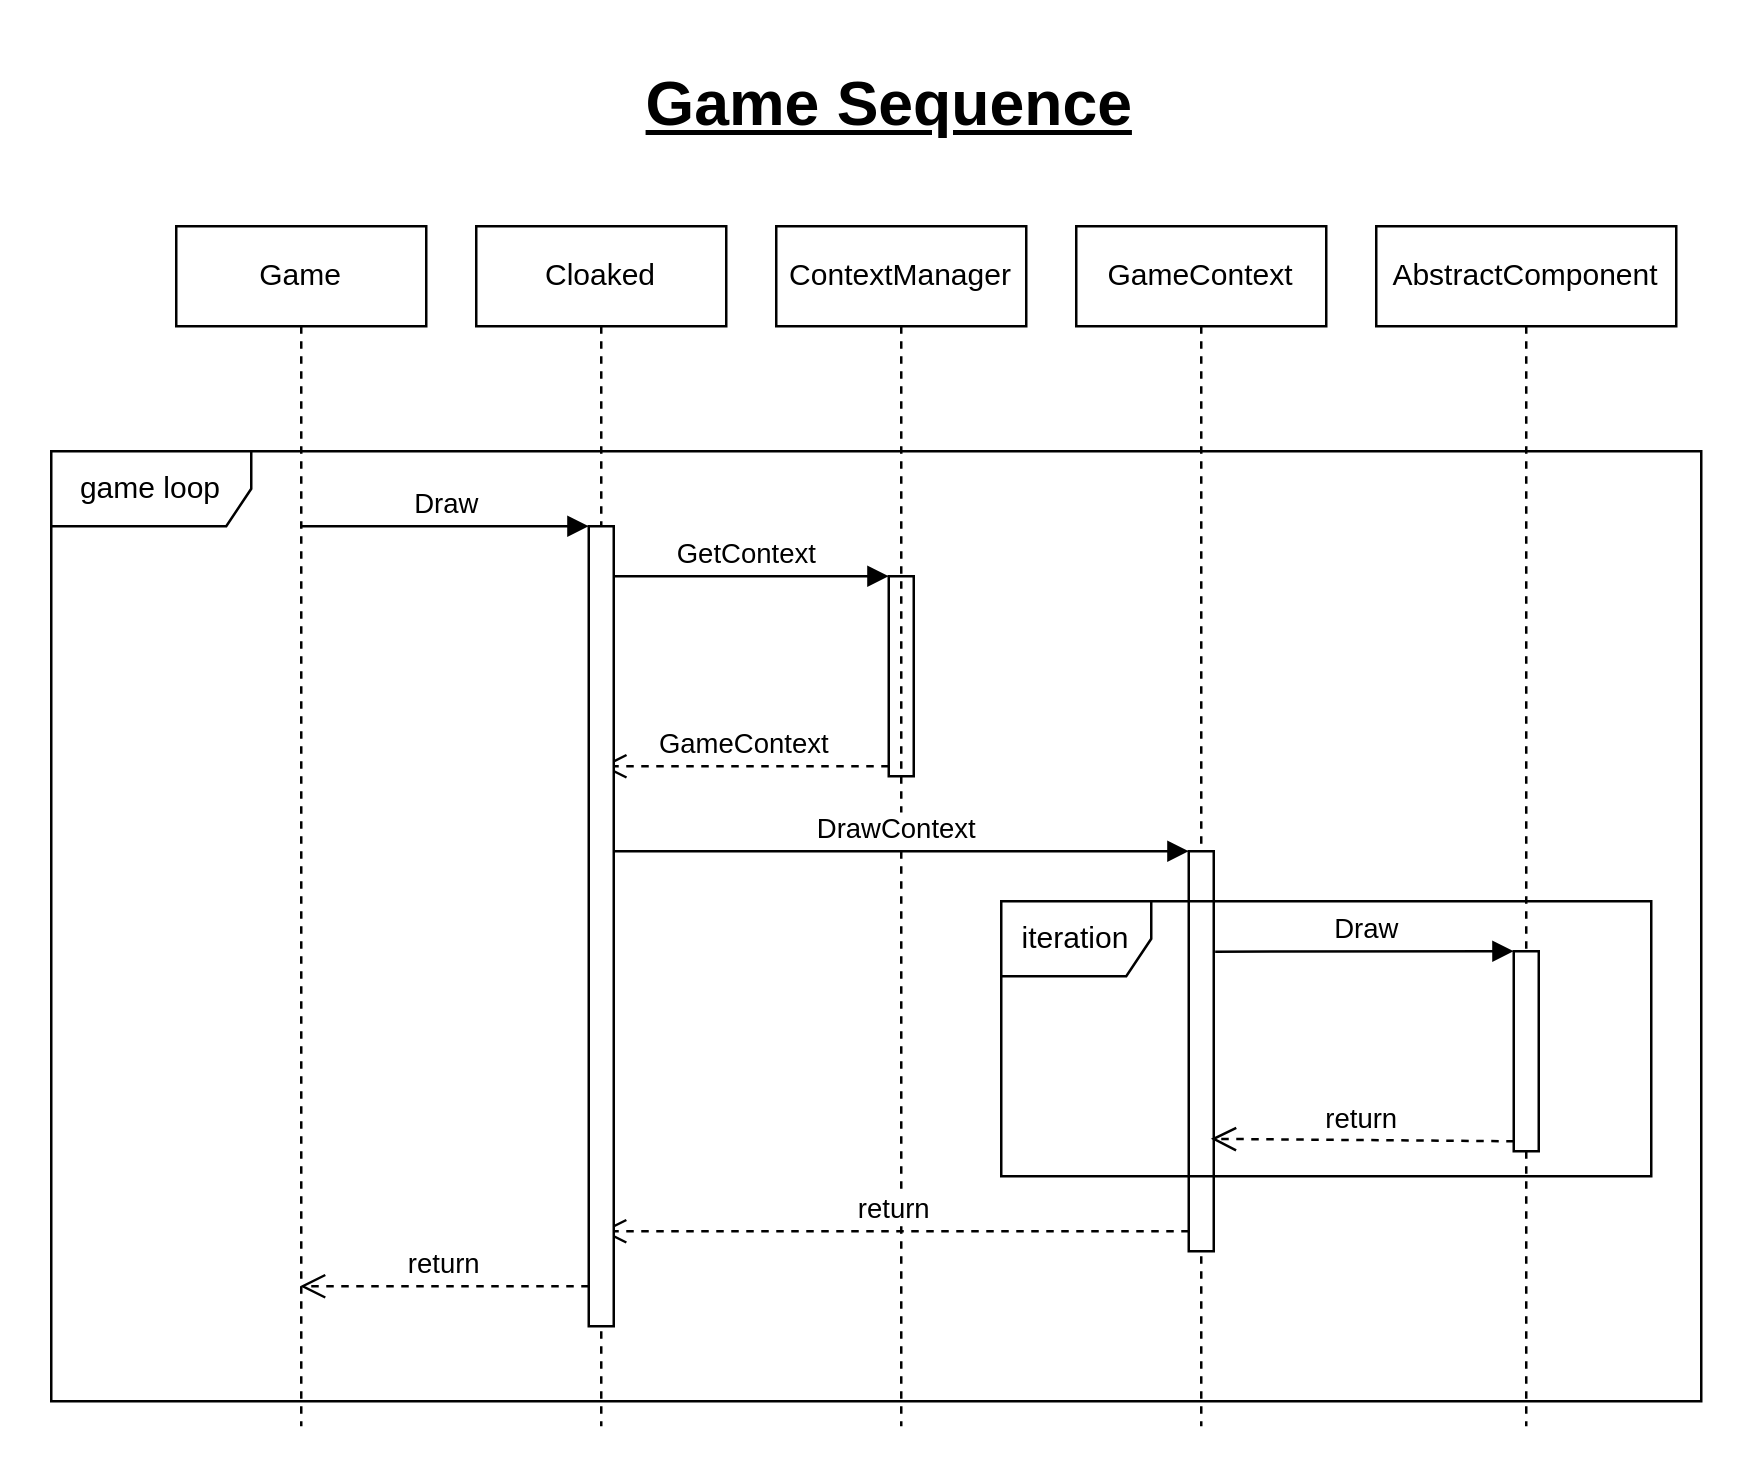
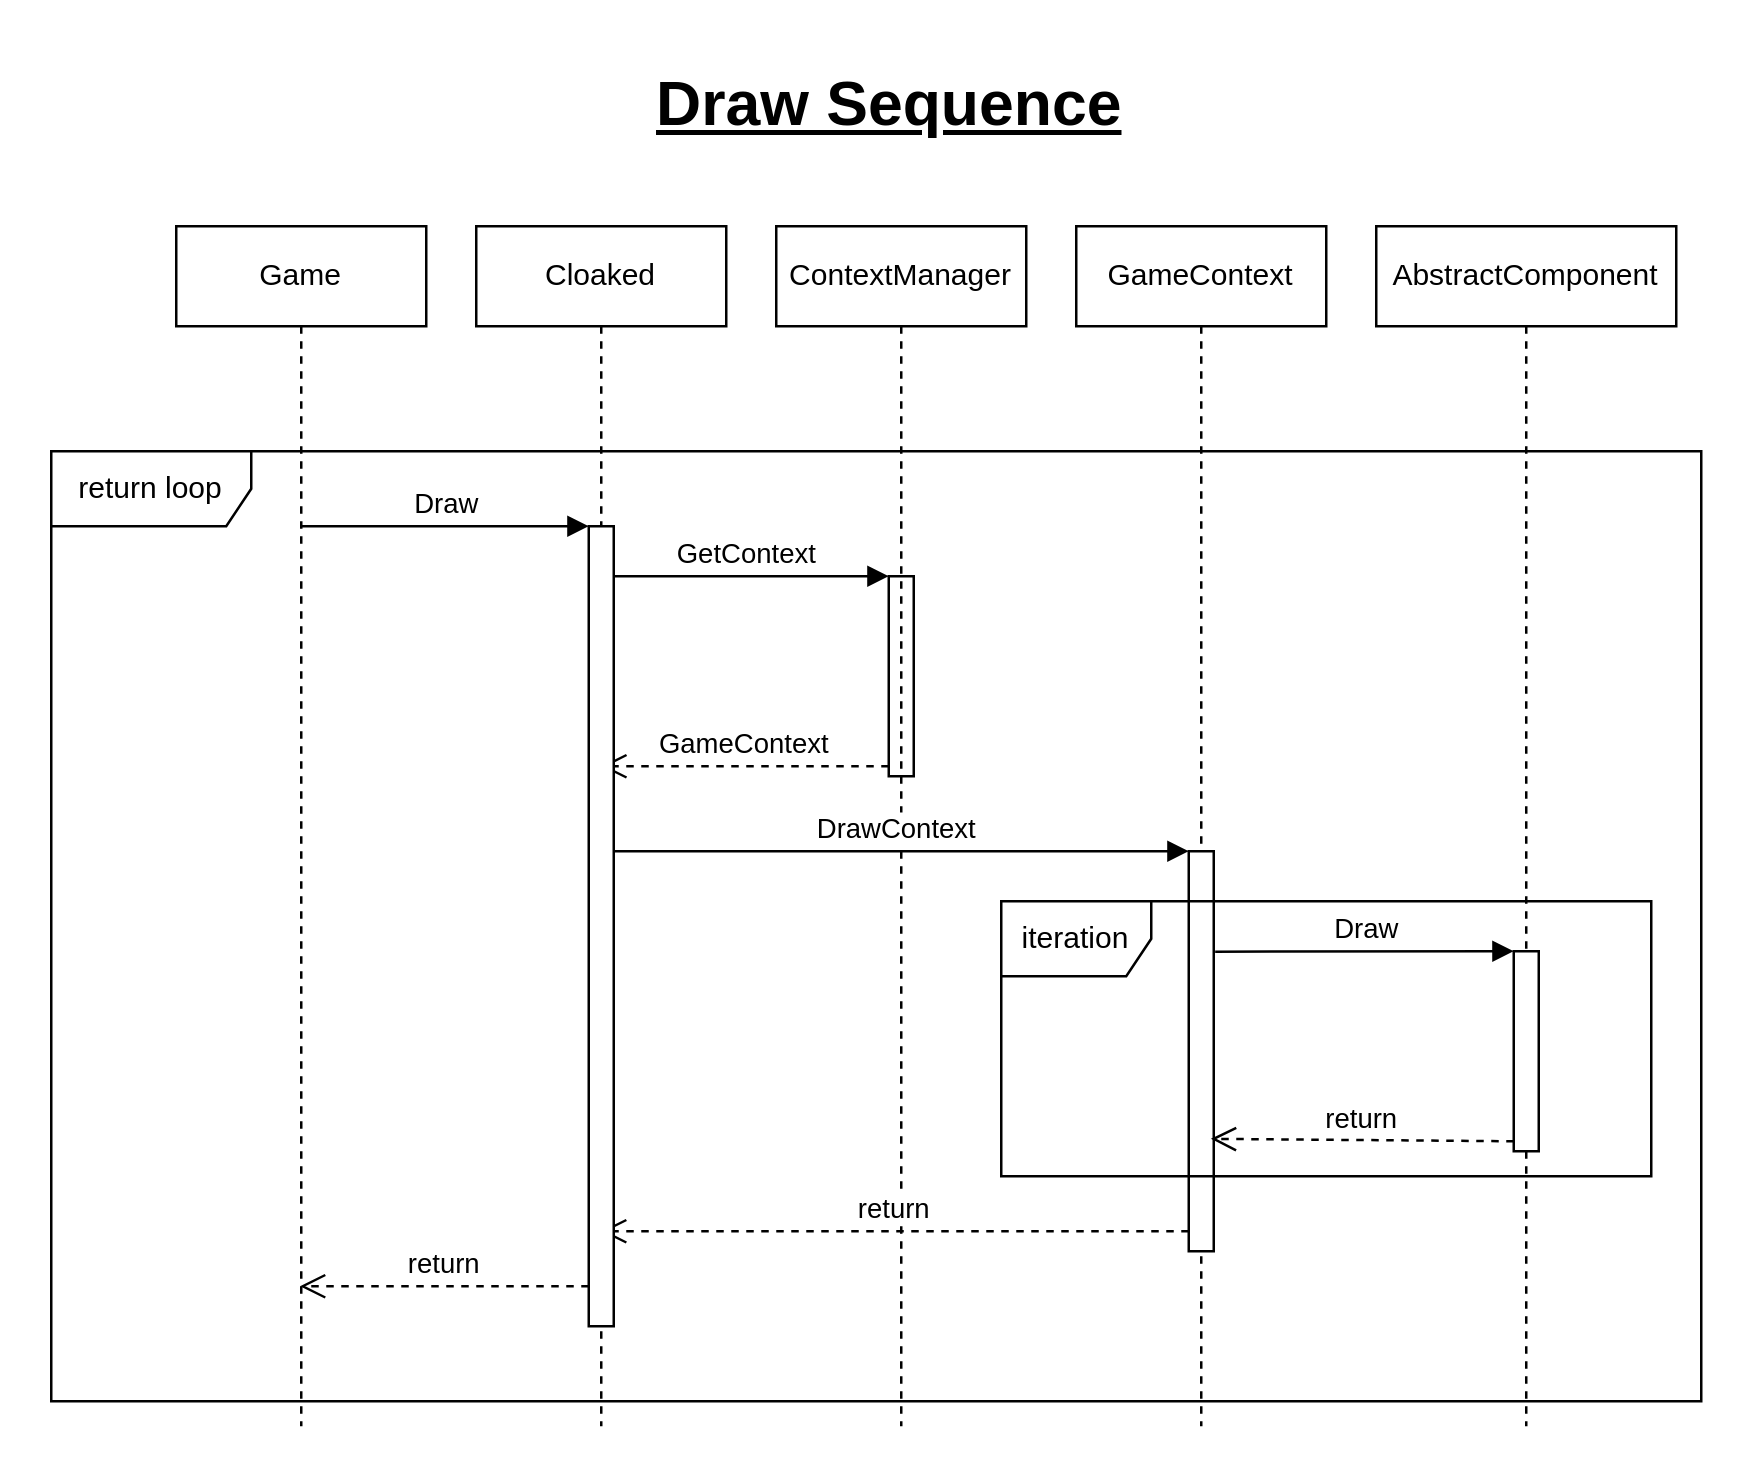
(890, 101) -> (890, 101)
(151, 489) -> (151, 489)
